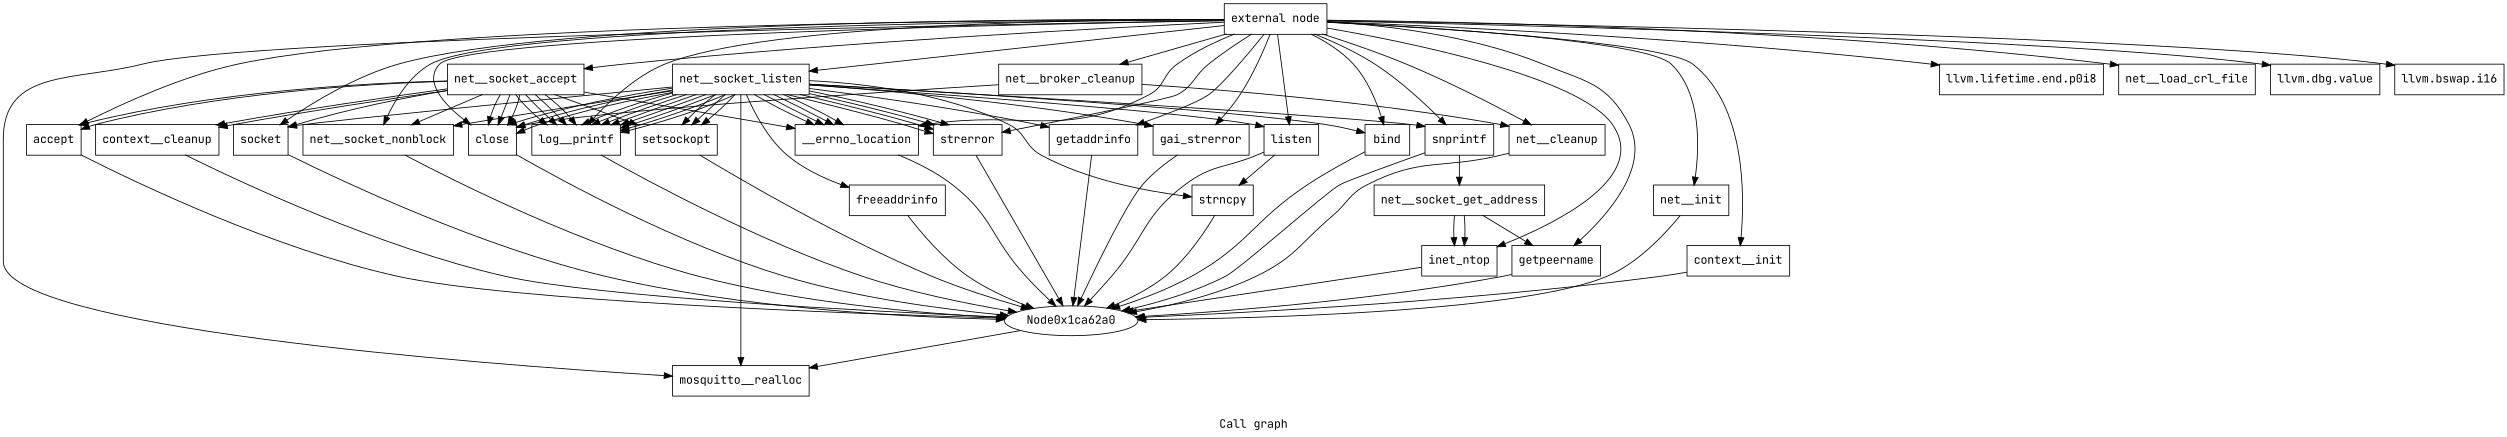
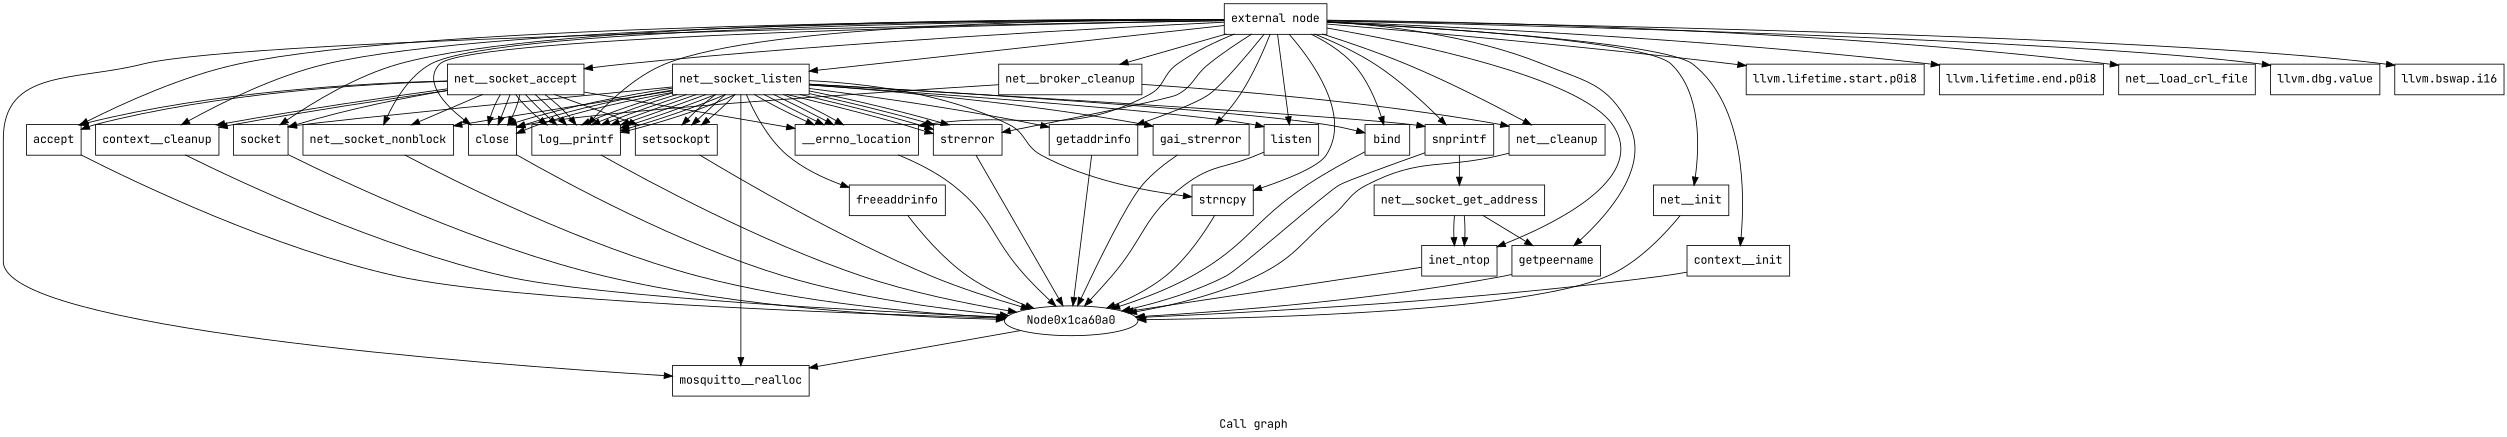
none -> (438, 47)
none -> (1835, 79)
(1260, 167) -> (1334, 131)
(1071, 321) -> (1071, 321)
